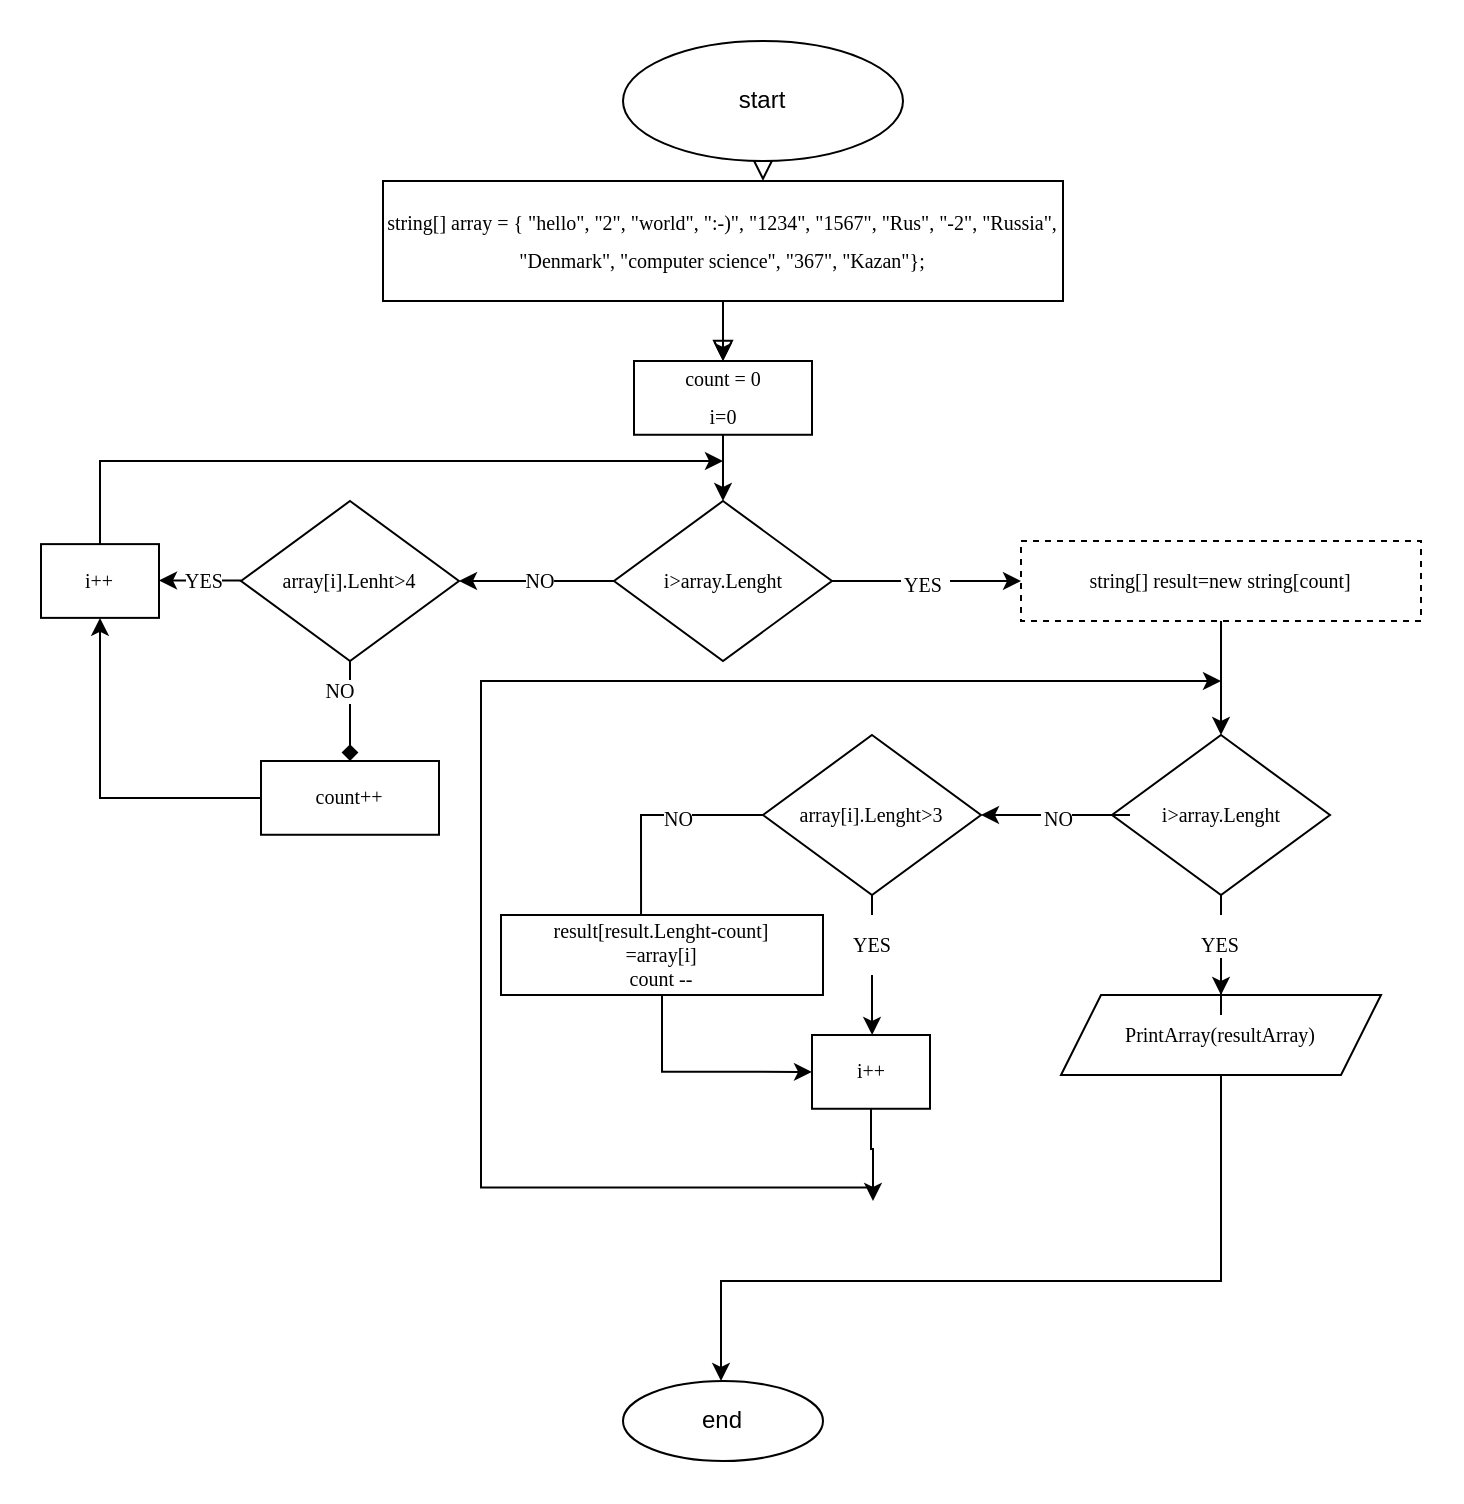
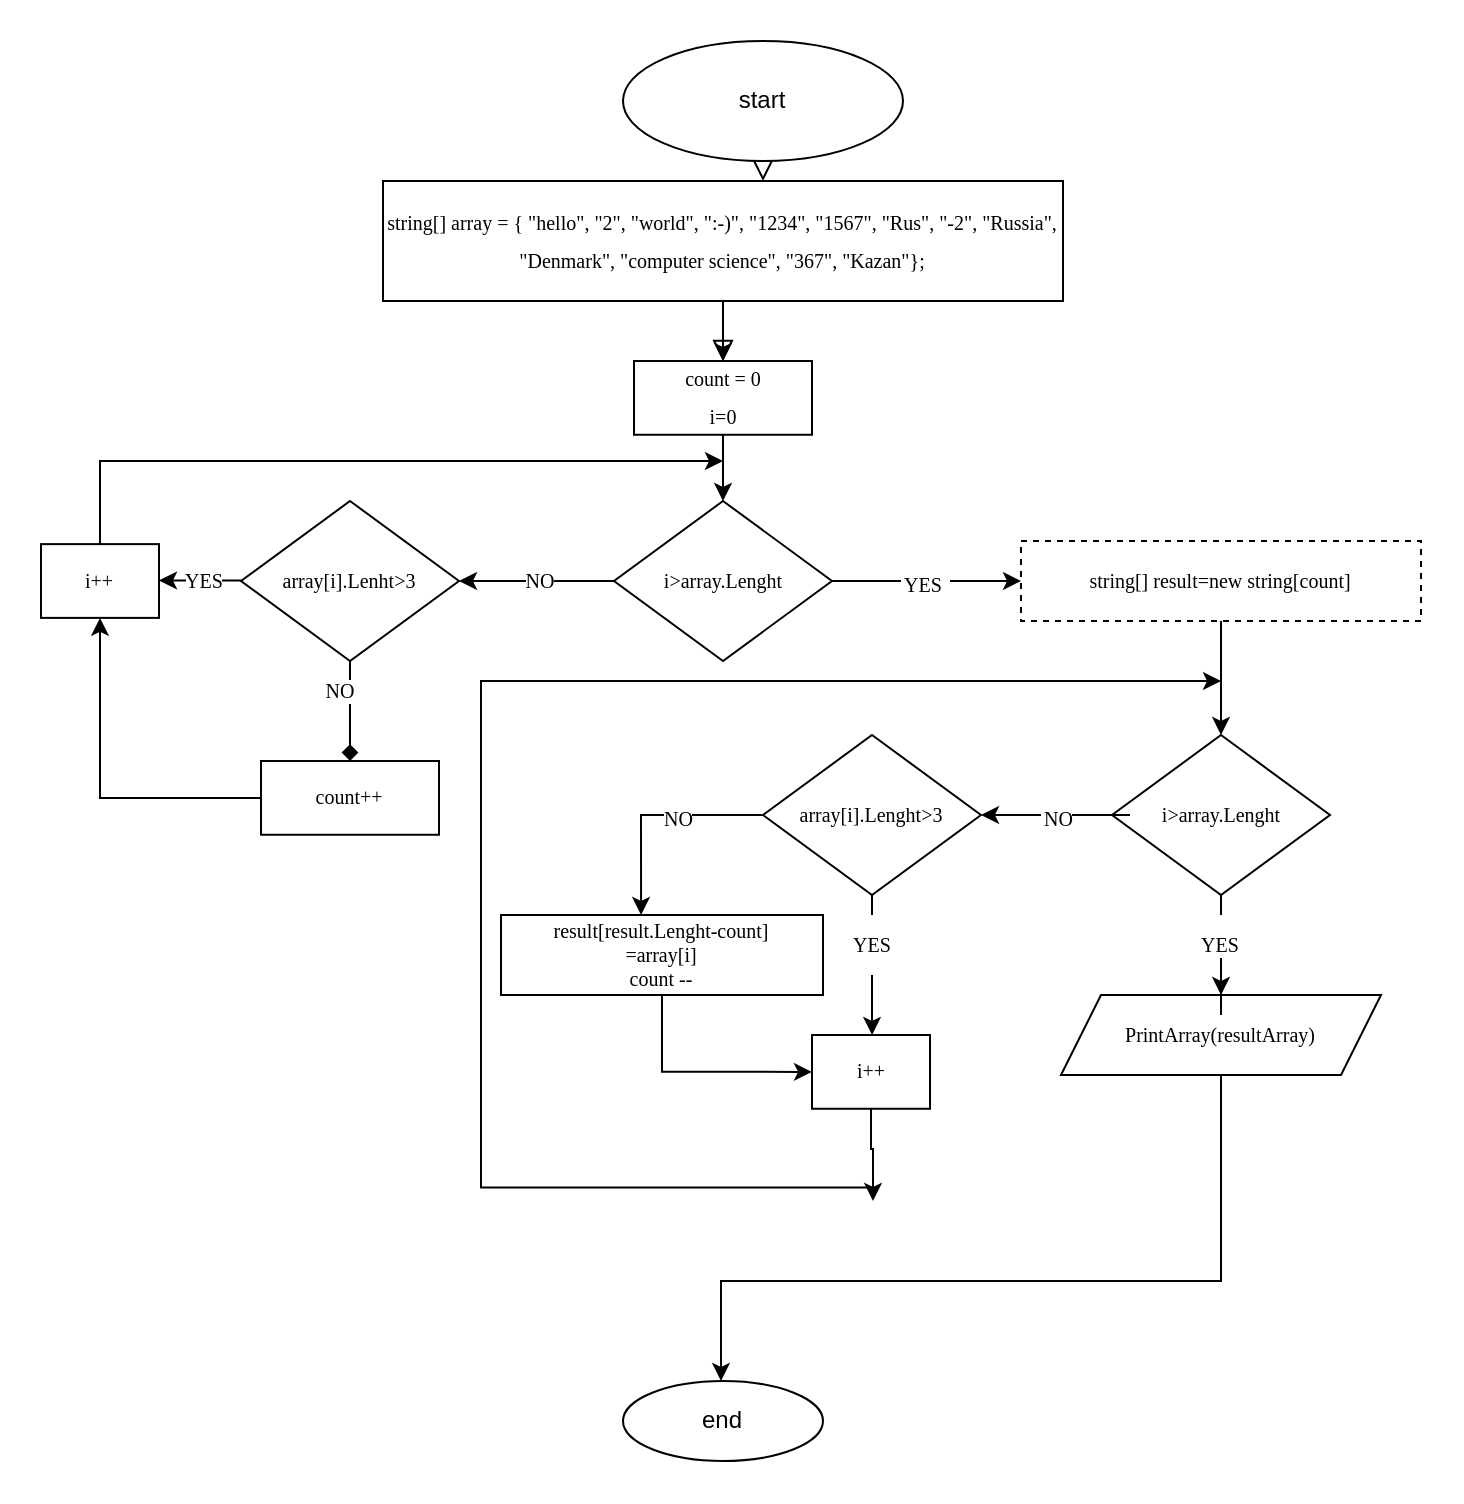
(350, 581) -> (350, 581)
(641, 905) -> (641, 900)
